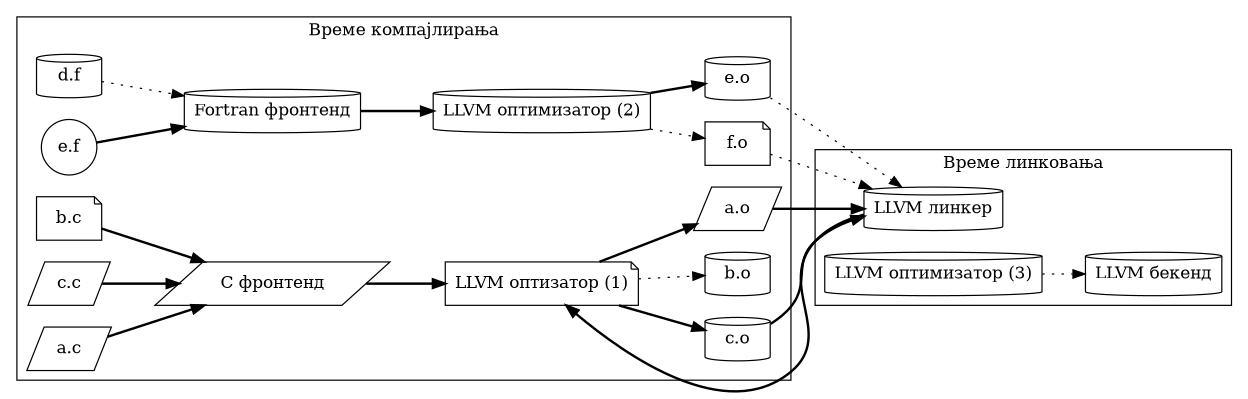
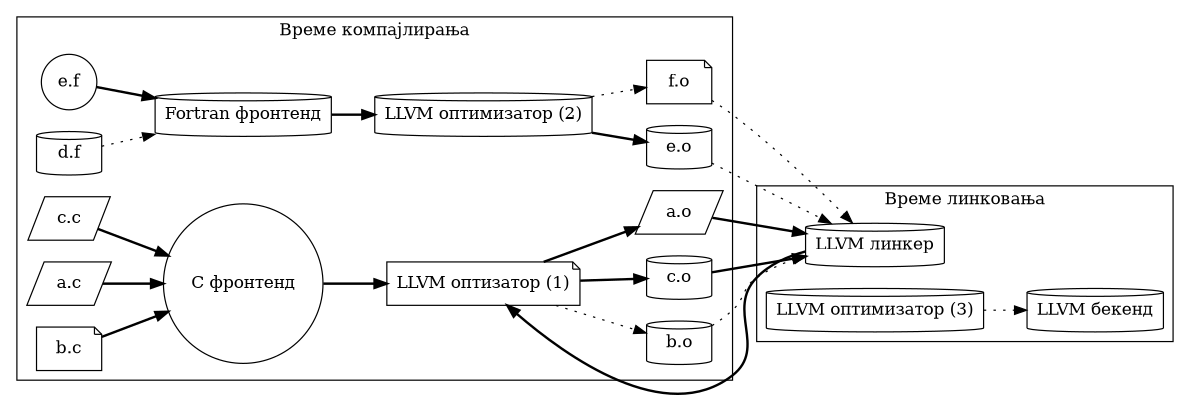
(272, 284) -> (243, 284)
none -> (748, 286)
